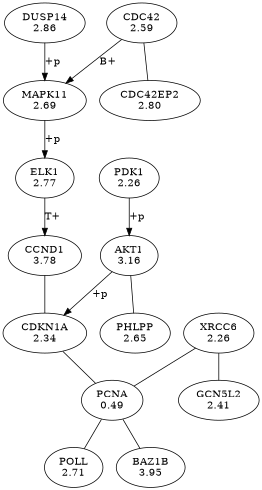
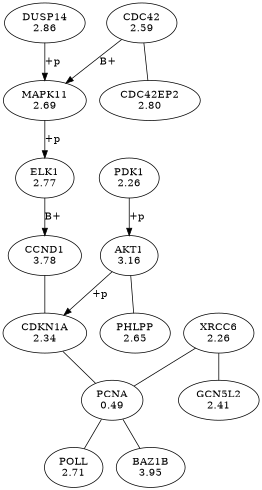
(53, 217) -> (53, 217)
